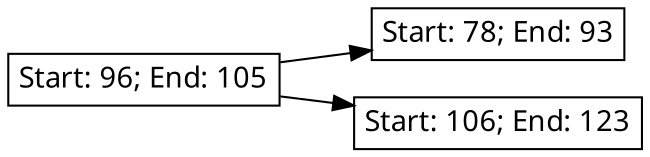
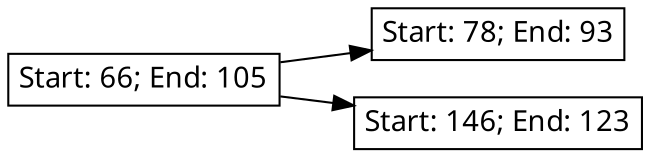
(144, 80) -> (144, 80)
(498, 123) -> (498, 123)
